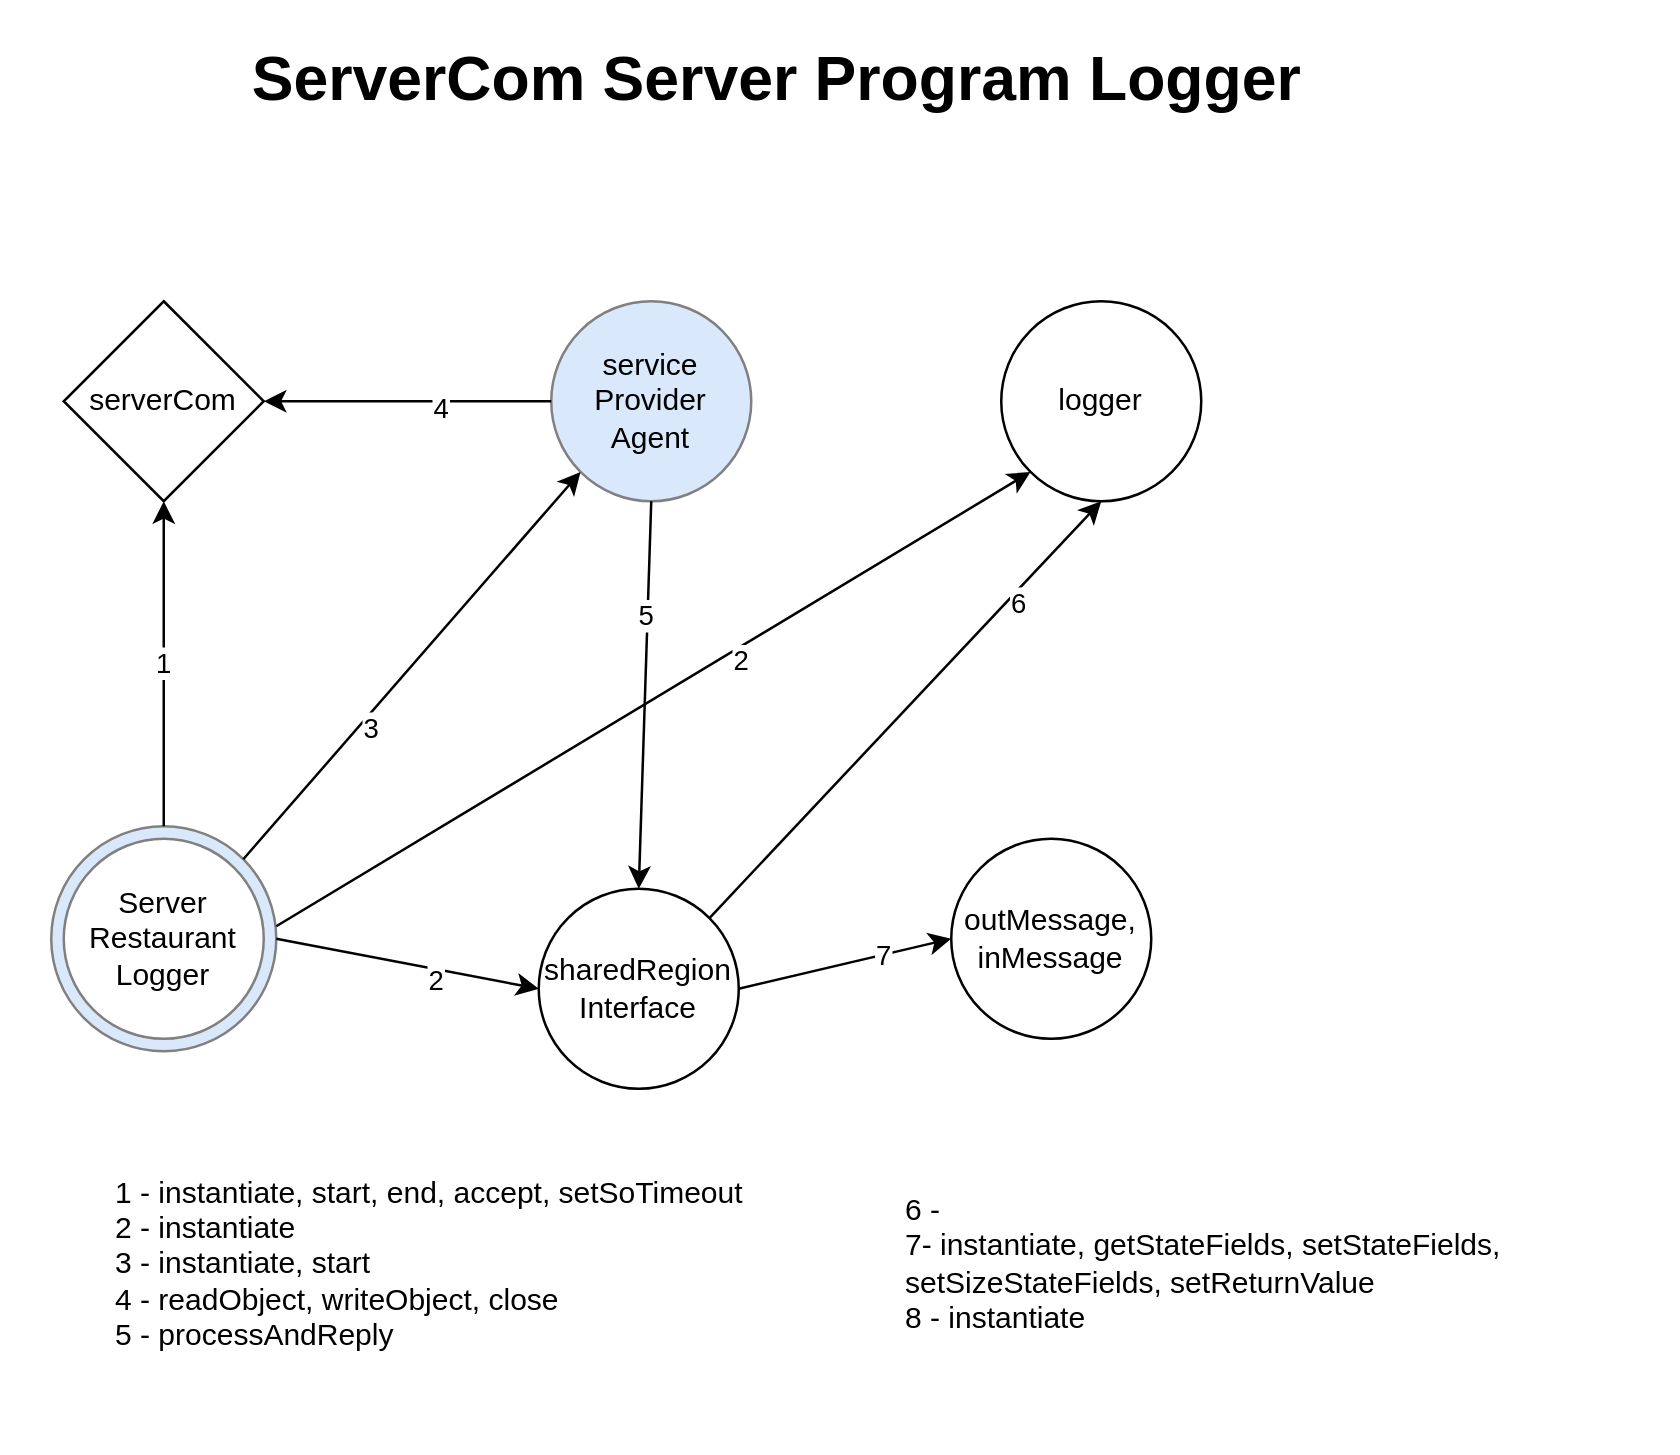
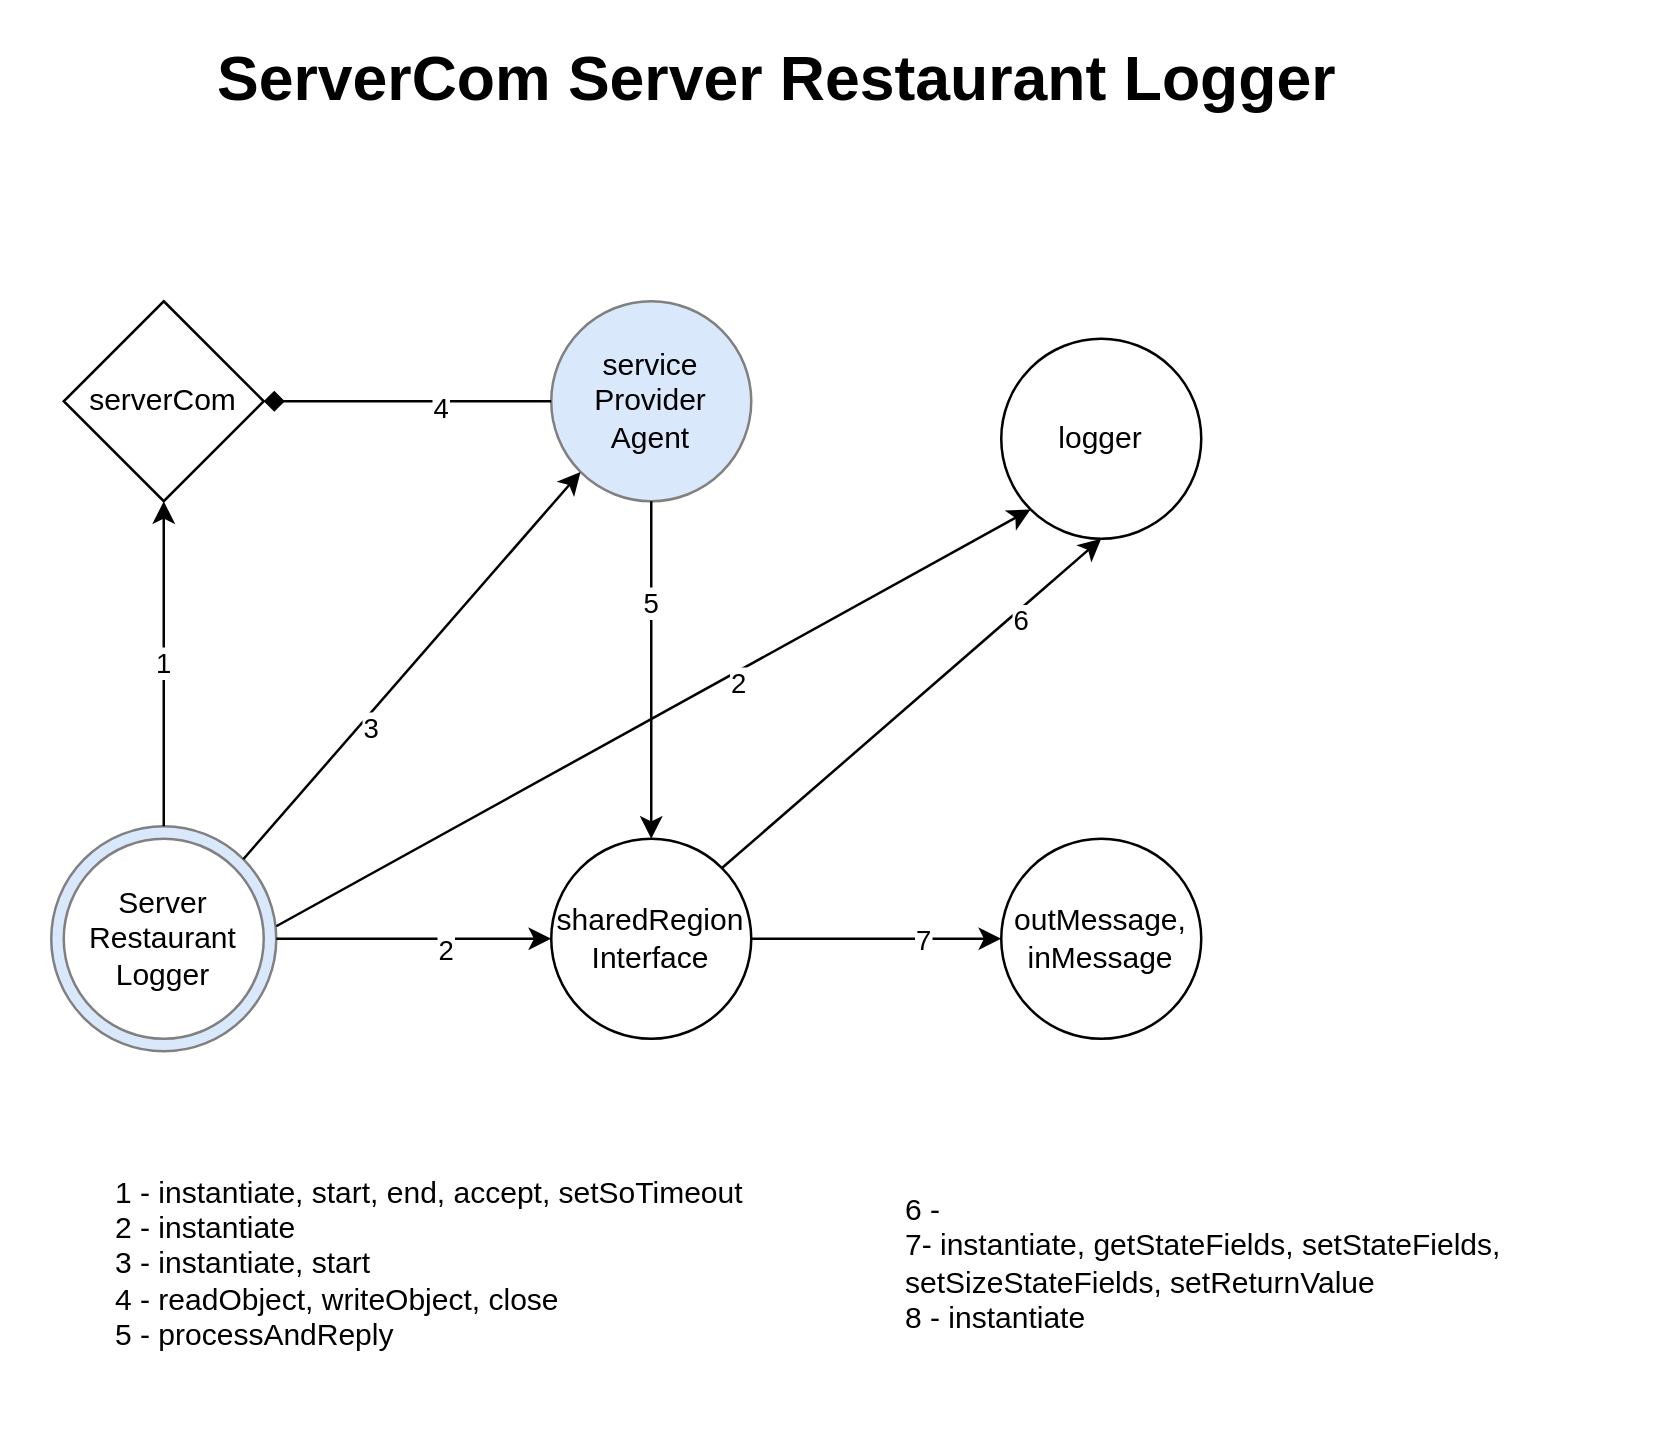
(778, 76) -> (778, 76)
(282, 401) -> (284, 401)
(1101, 401) -> (1101, 439)
(1051, 939) -> (1101, 939)
(639, 989) -> (651, 939)
